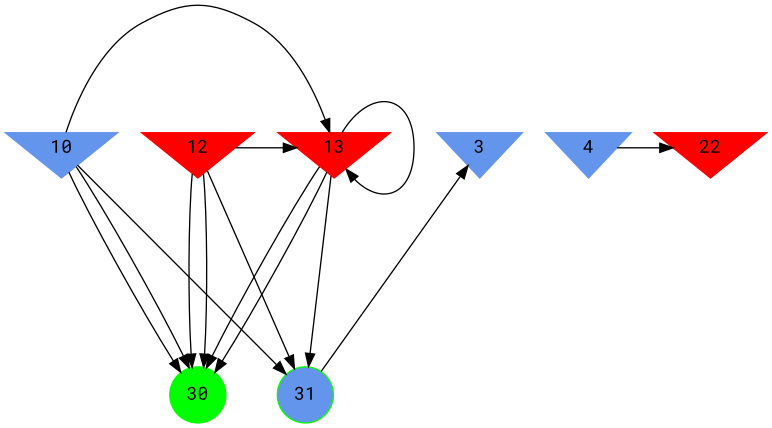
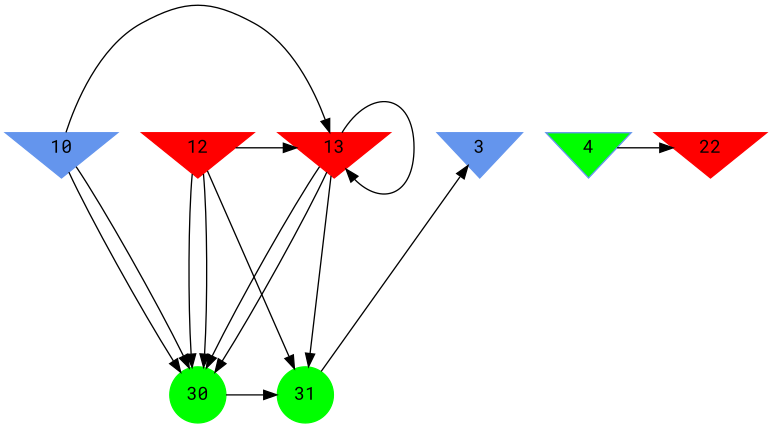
(589, 148) -> (589, 148)
(177, 265) -> (245, 395)
(305, 395) -> (305, 395)
